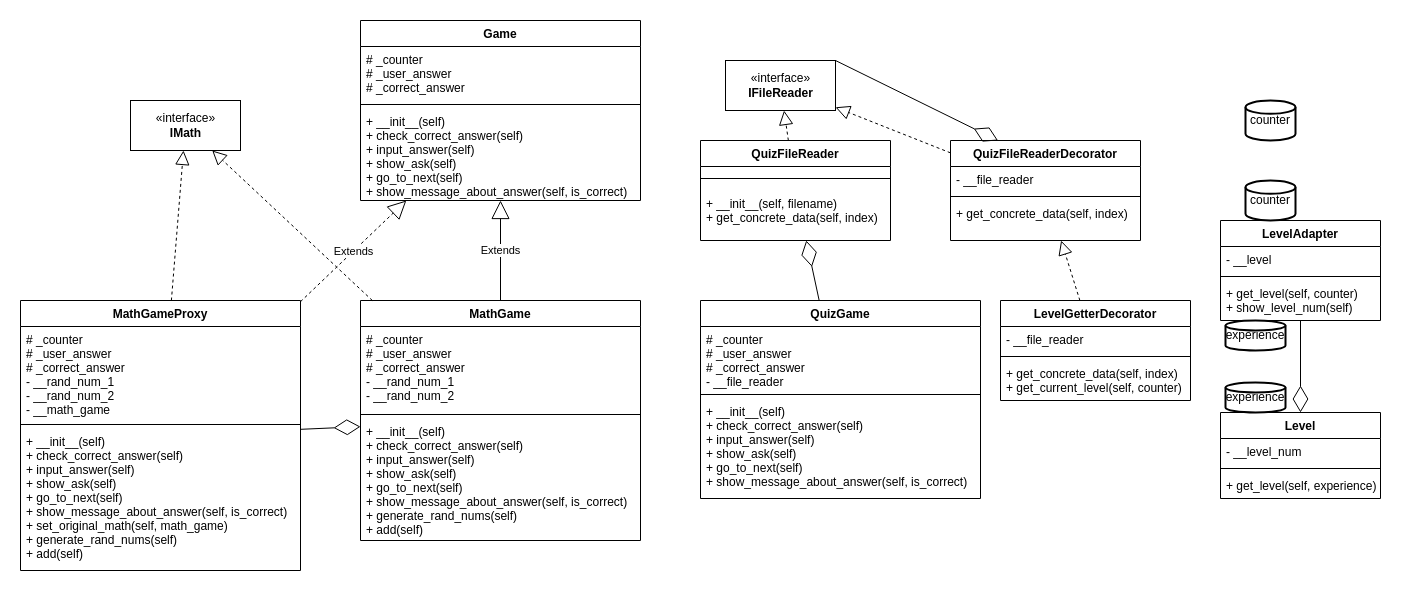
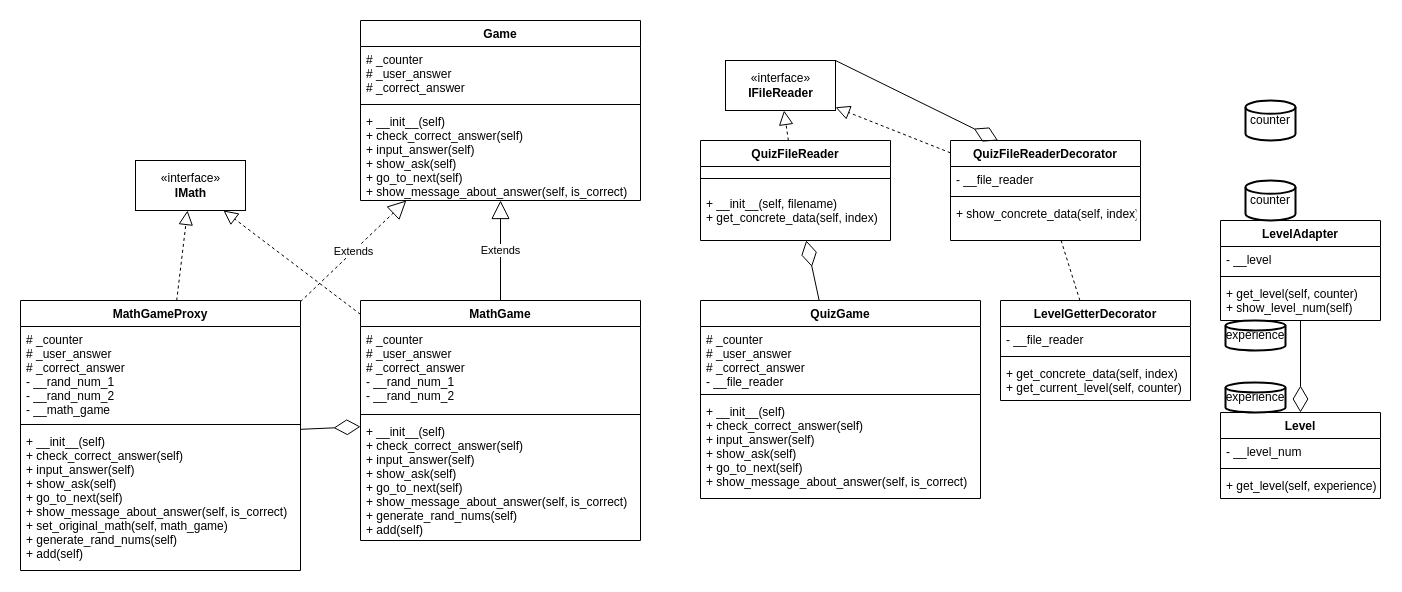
(186, 126) -> (191, 186)
(1056, 214) -> (1059, 214)
(1066, 255) -> (1064, 249)
